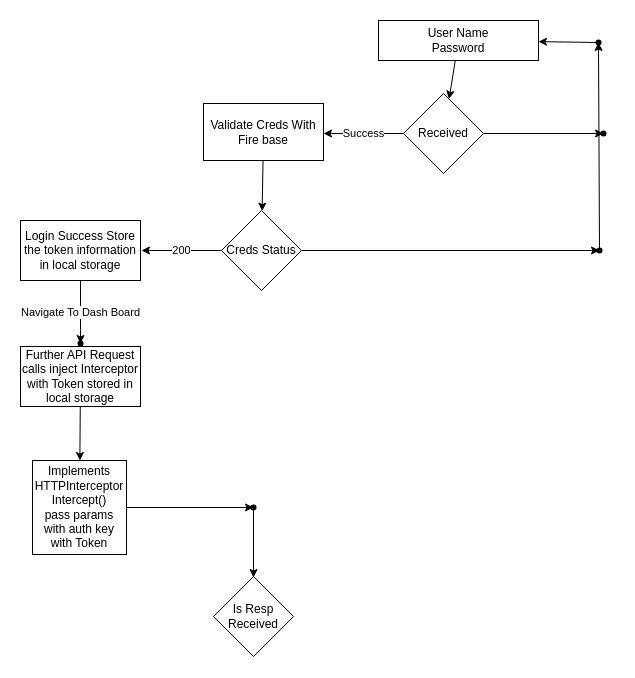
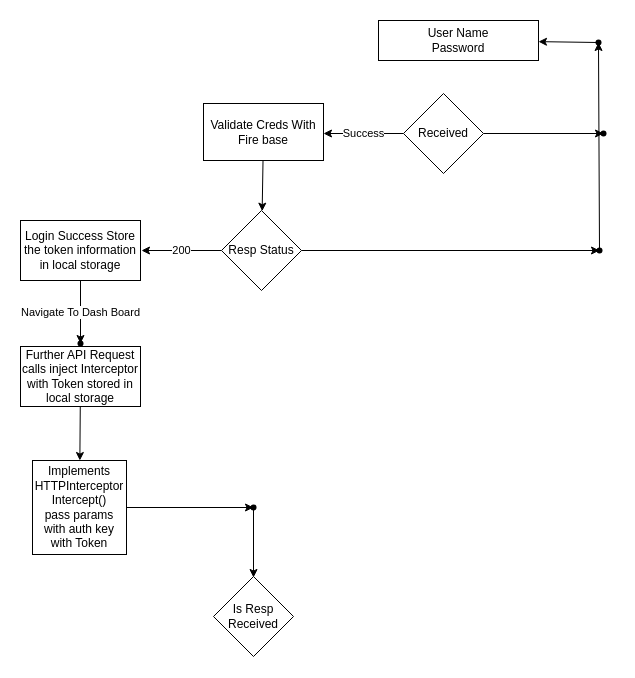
(453, 77) -> none
(262, 251) -> (262, 251)
